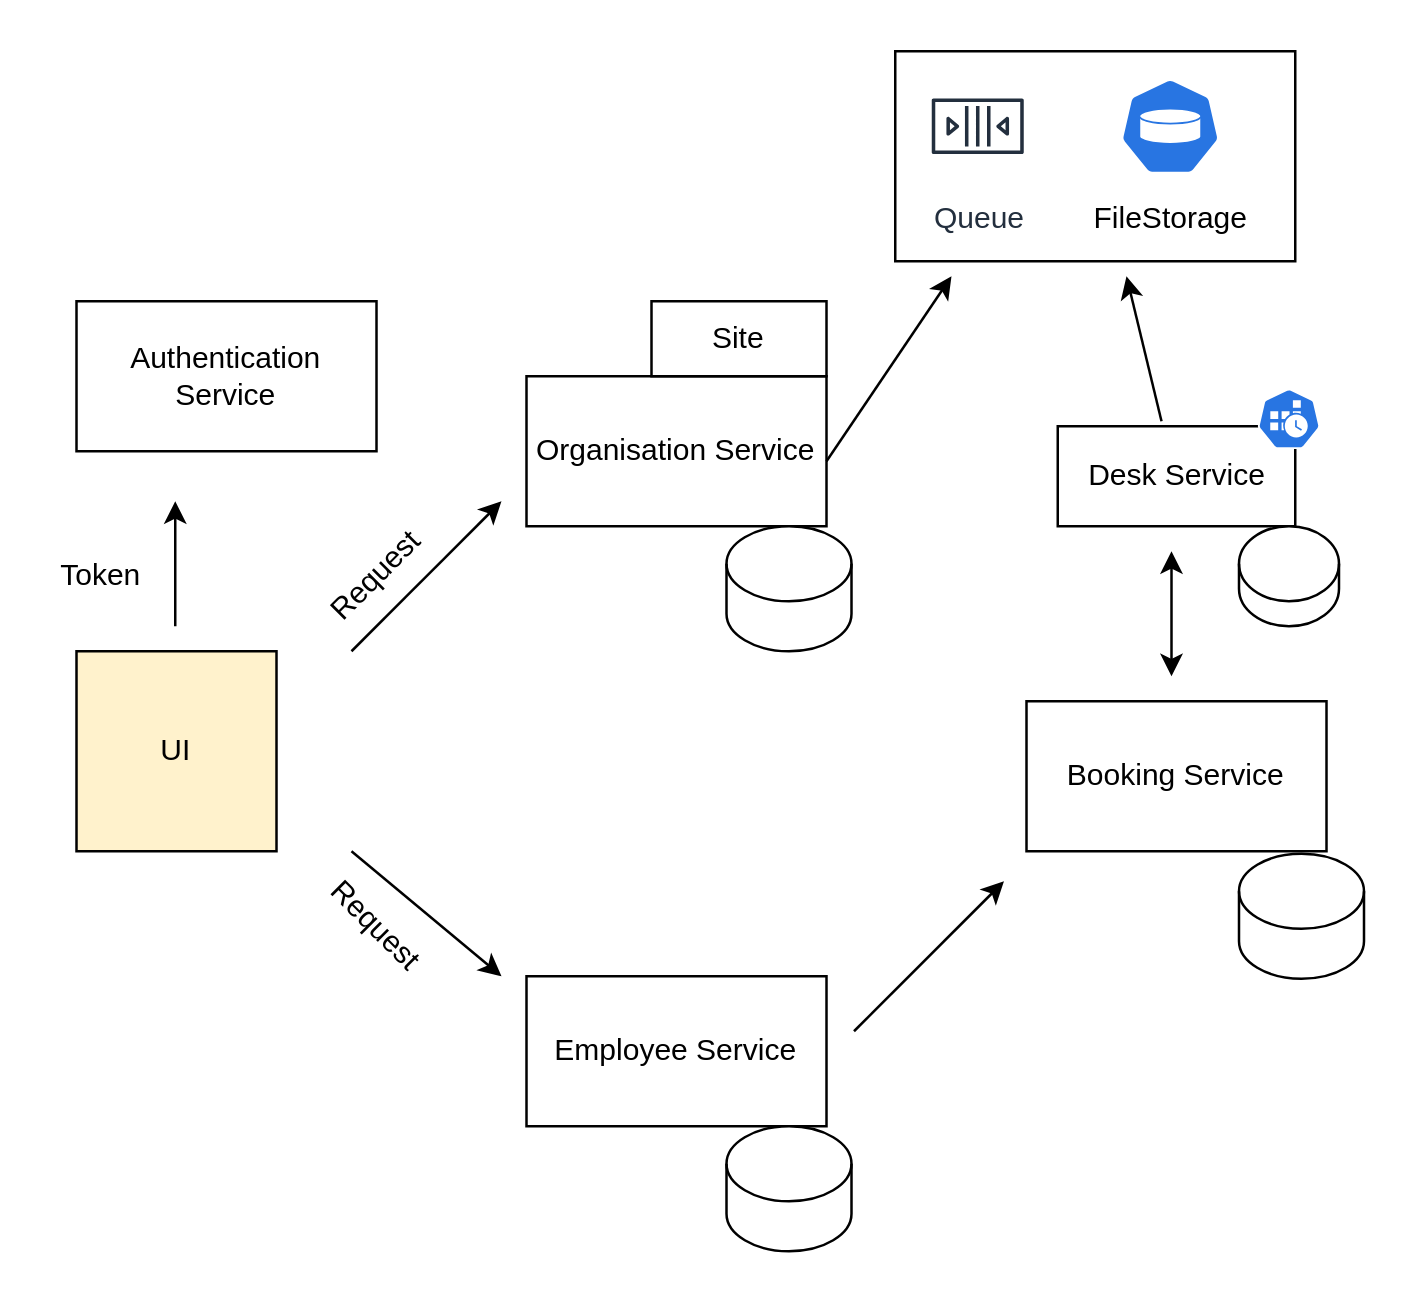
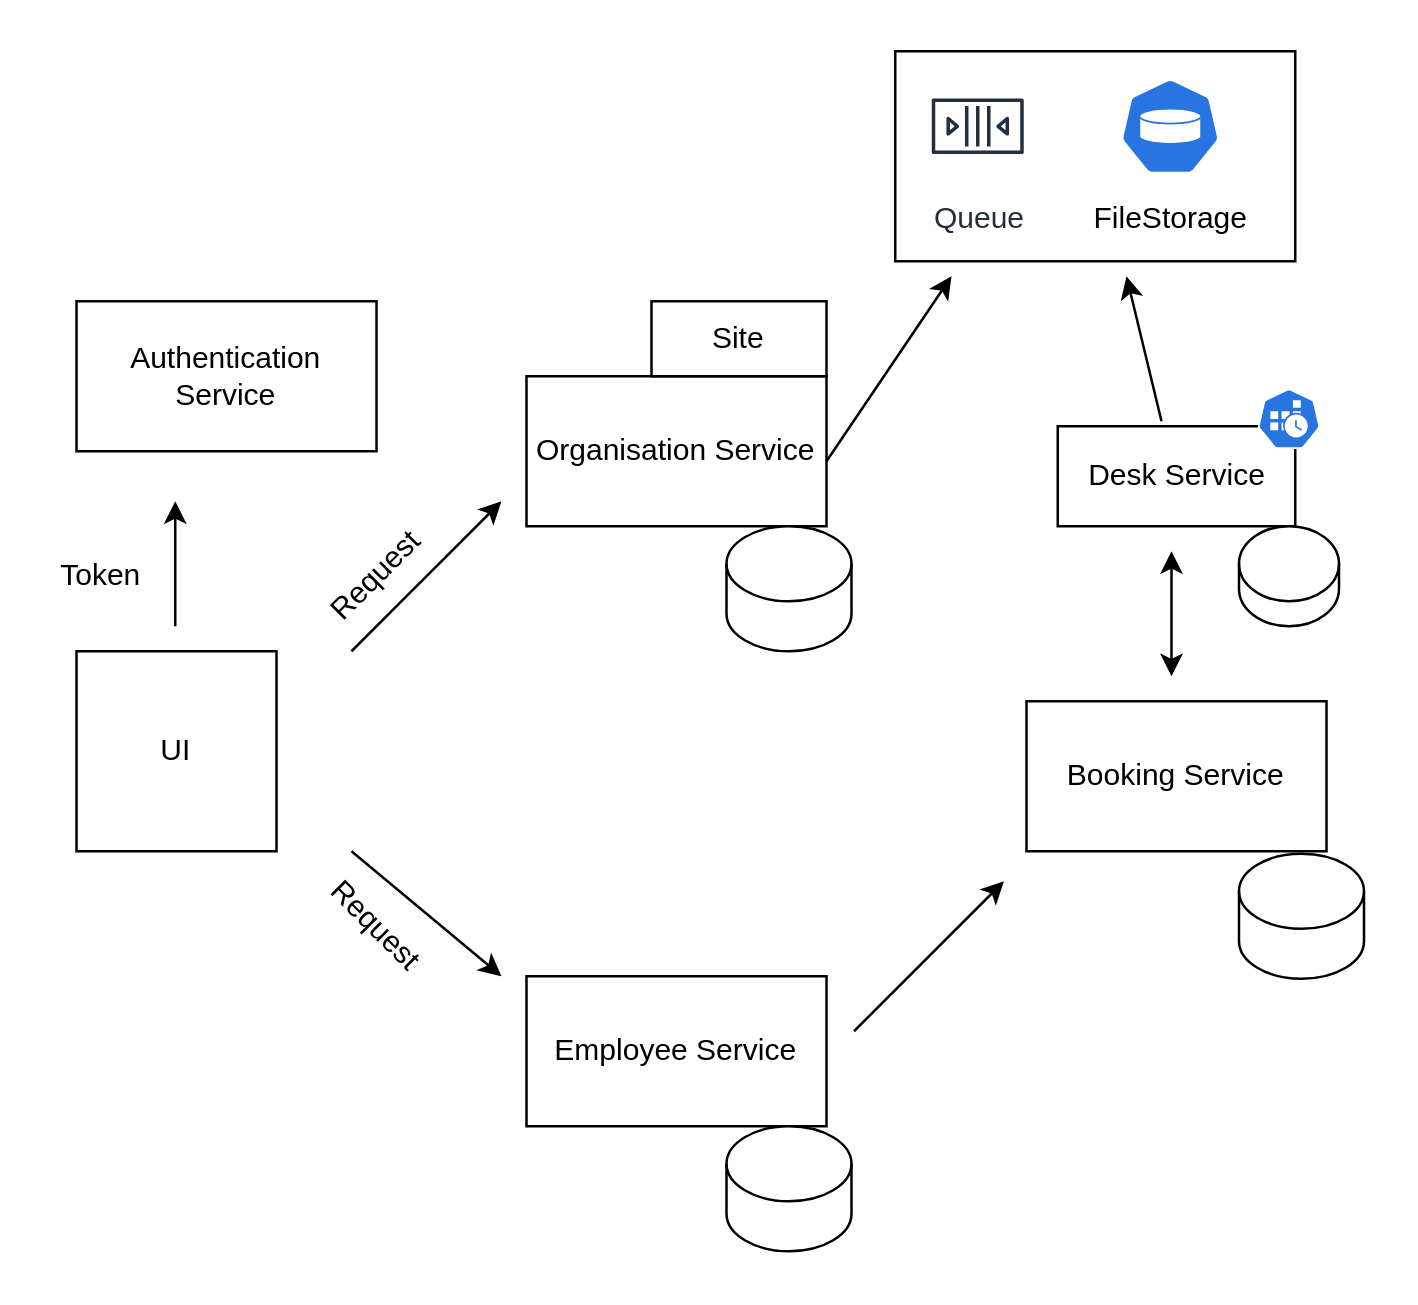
(176, 751) -> (176, 751)
